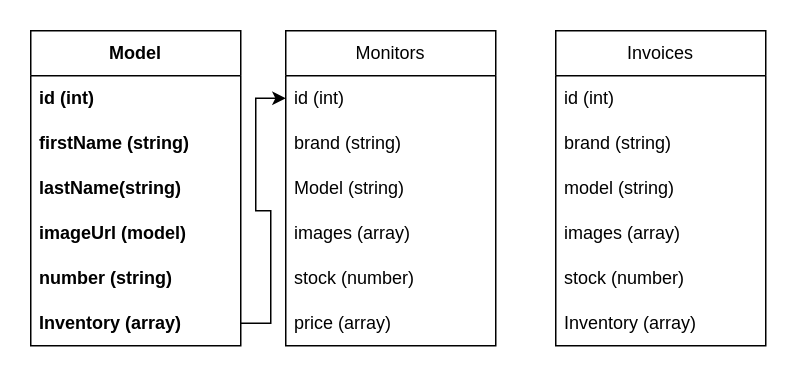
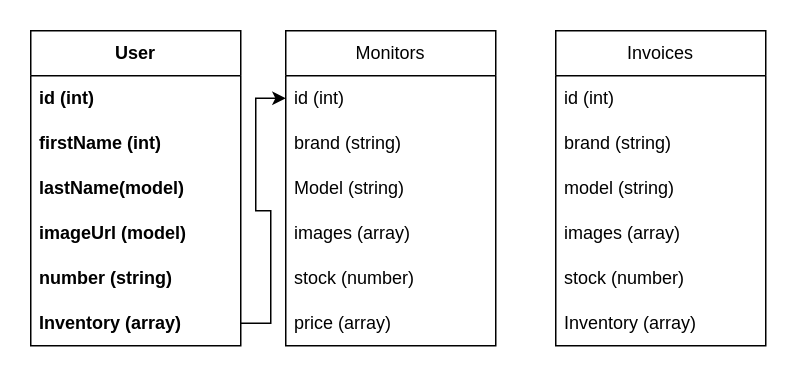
(136, 53) -> (136, 53)
(123, 143) -> (108, 143)
(116, 188) -> (111, 188)
